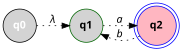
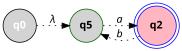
(86, 26) -> (86, 26)
